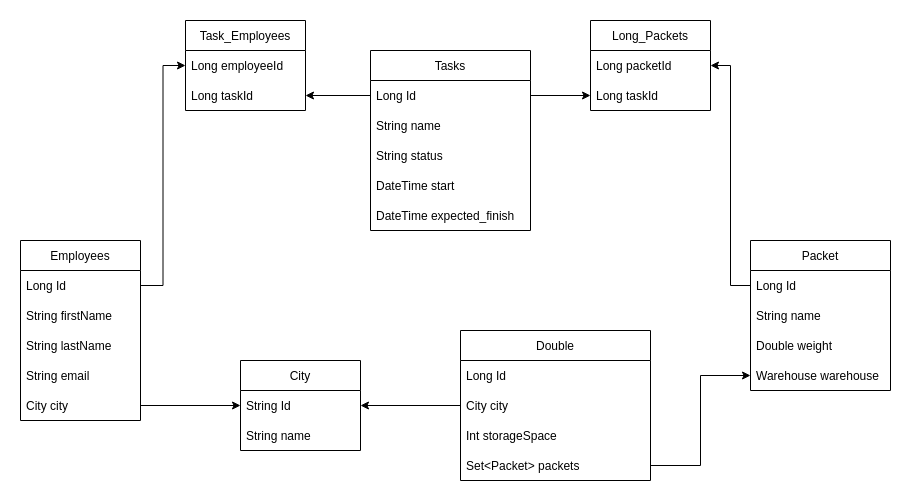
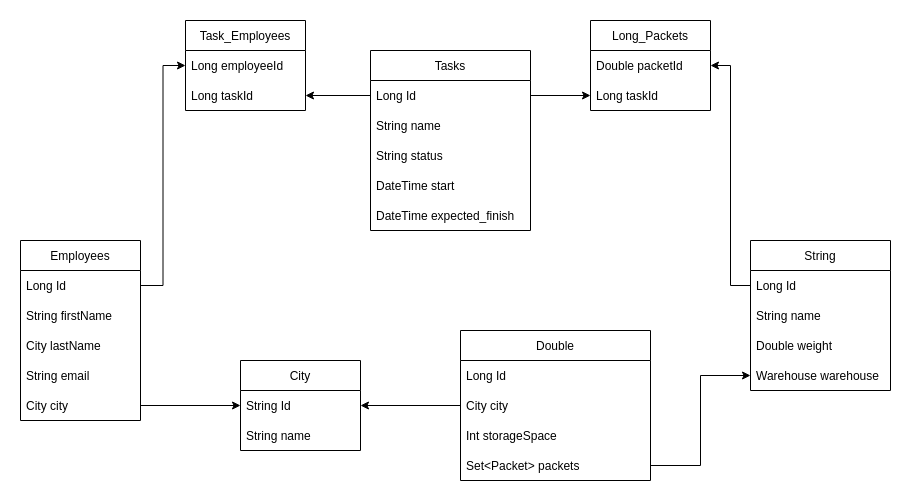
(638, 66) -> (643, 66)
(820, 256) -> (820, 256)
(72, 346) -> (65, 346)
